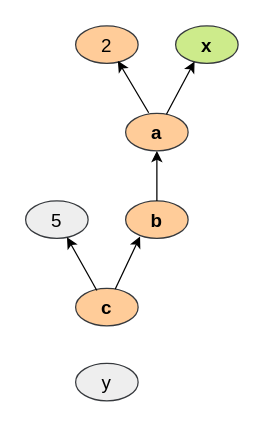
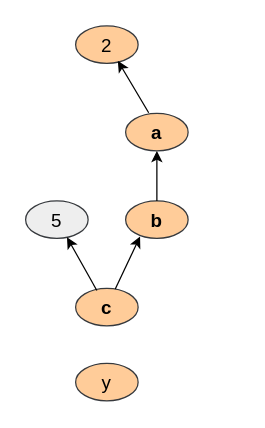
(207, 44) -> none
(178, 92) -> none
(107, 382) -> (107, 382)
